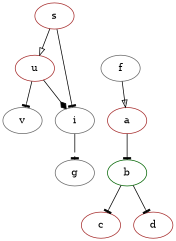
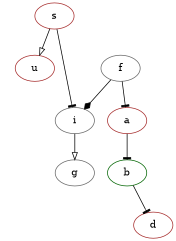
(52, 91) -> (101, 91)
(124, 92) -> (124, 92)
(23, 121) -> none
(75, 143) -> (75, 143)
(101, 225) -> none
